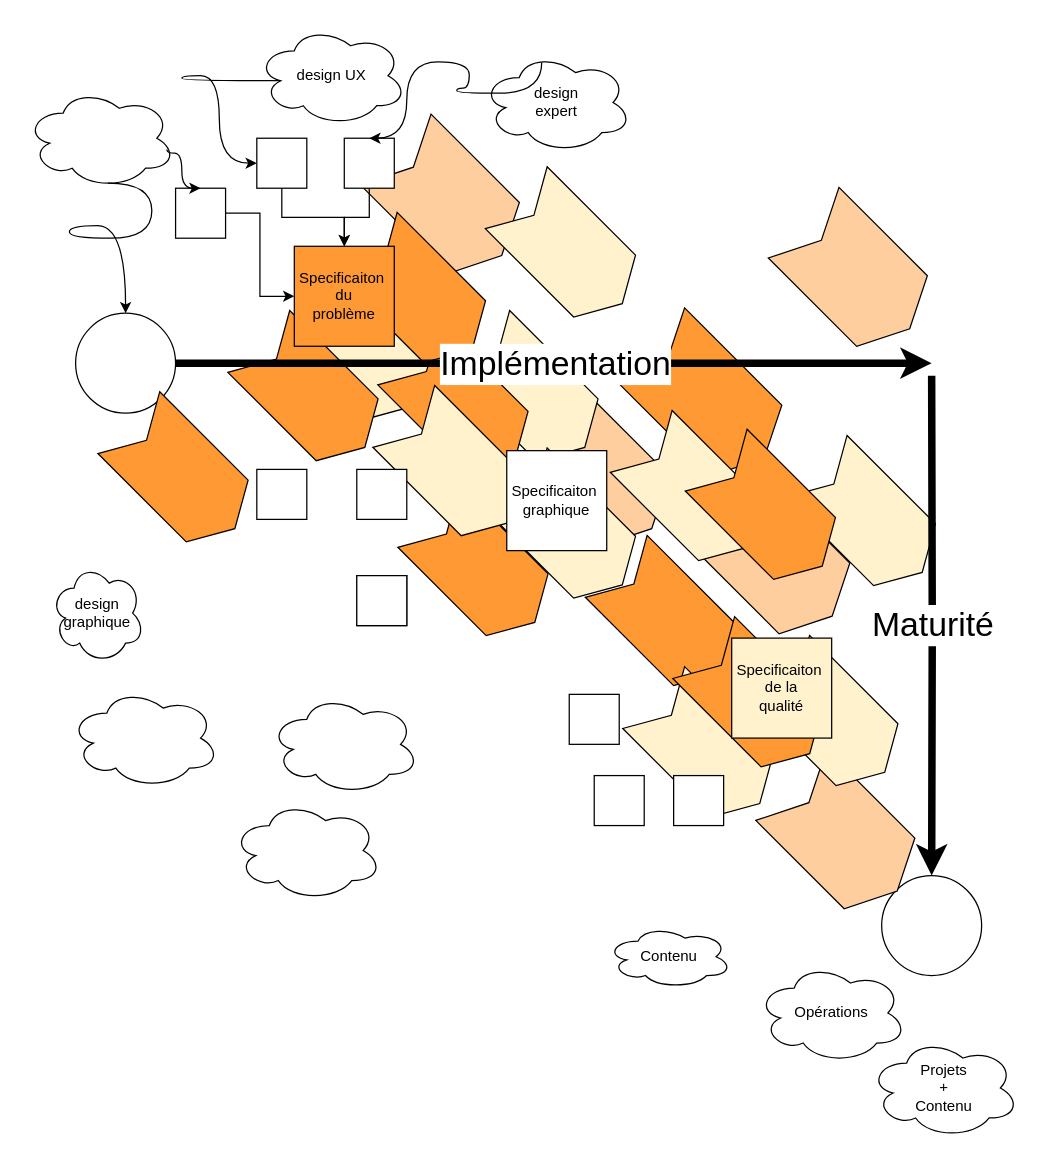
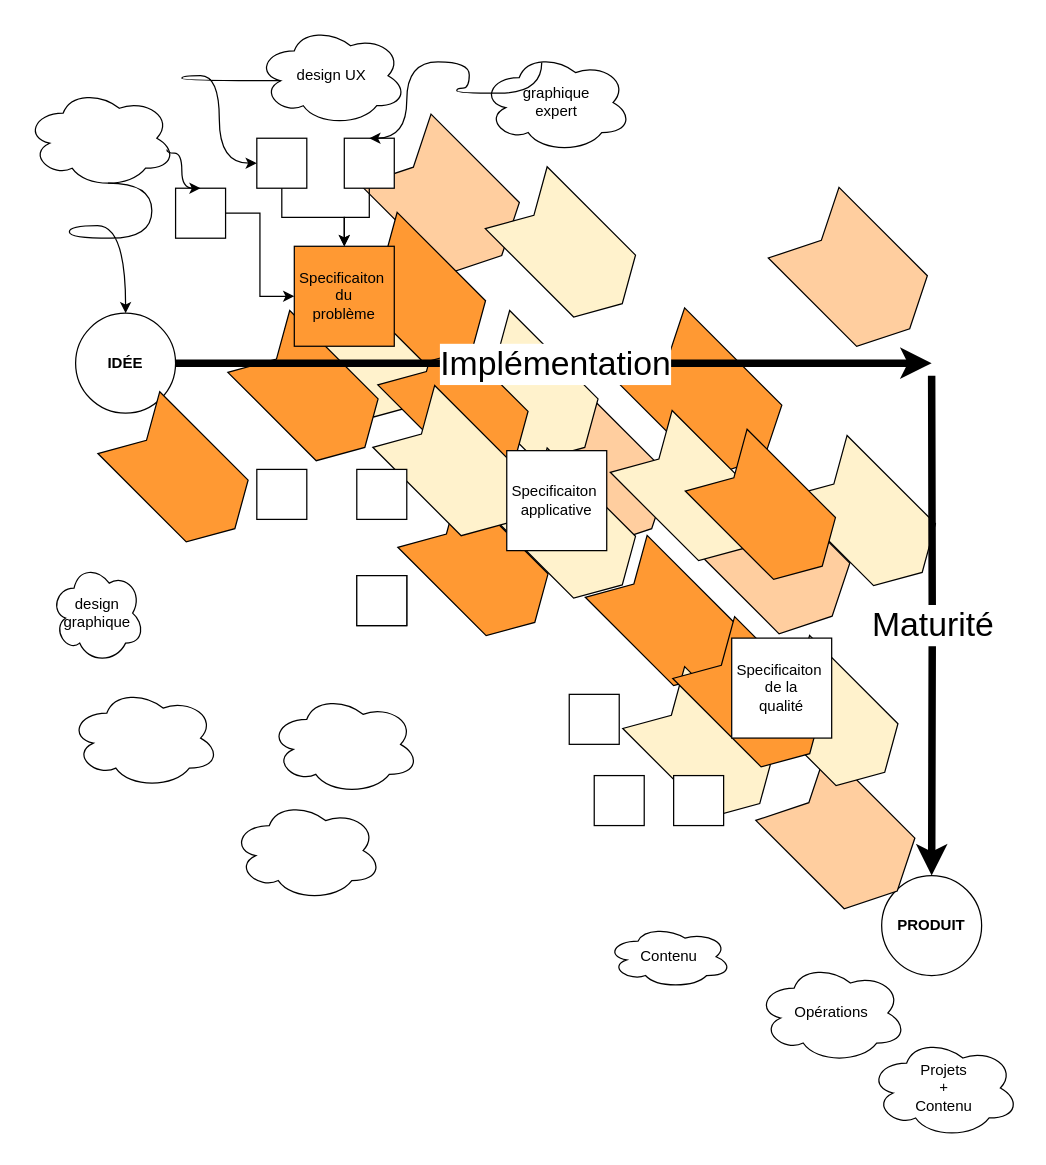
(557, 102) -> (557, 102)
none -> (126, 363)
(557, 501) -> (557, 501)
(782, 688) -> (782, 688)
none -> (932, 926)
